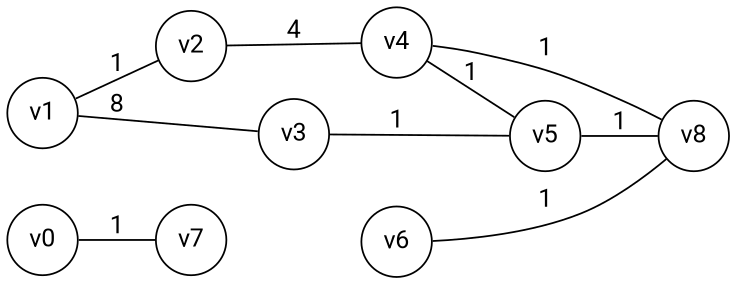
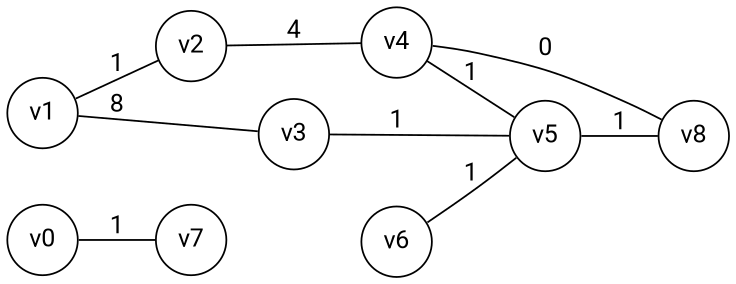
(545, 49) -> (545, 49)
(557, 222) -> (473, 191)
